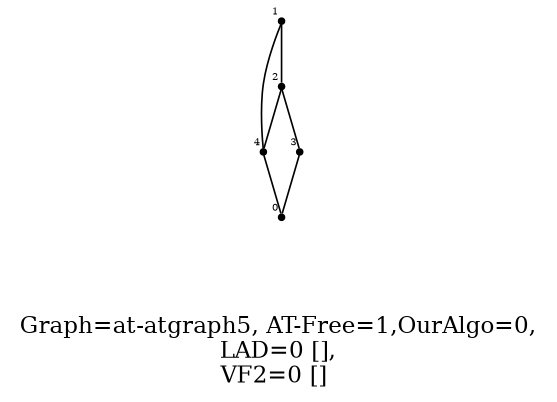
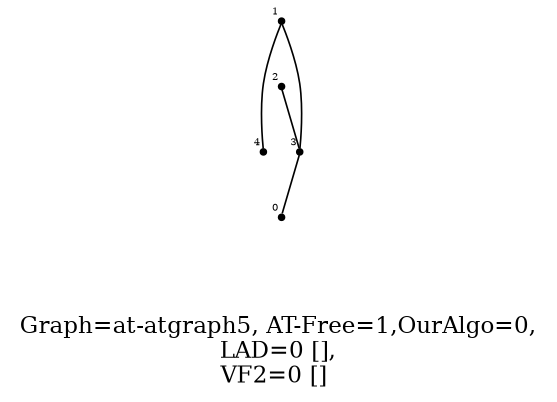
(282, 53) -> (300, 85)
(273, 119) -> none
(272, 184) -> none
